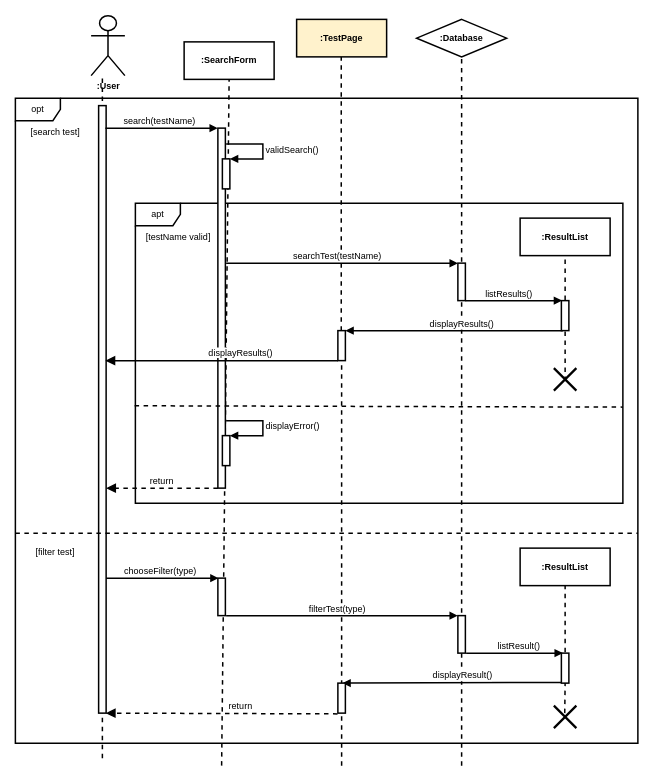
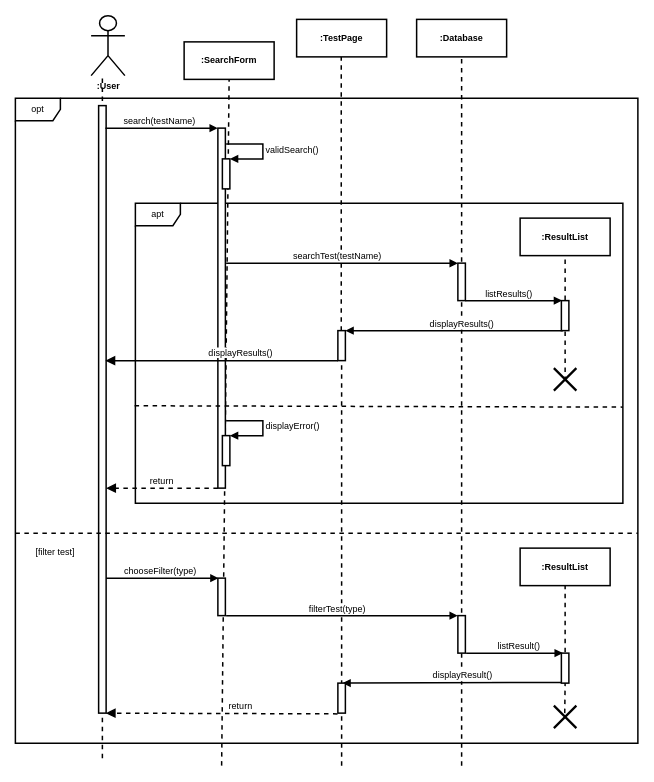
(342, 38) -> (342, 38)
(462, 38) -> (462, 38)
(56, 132) -> none
(179, 237) -> none
